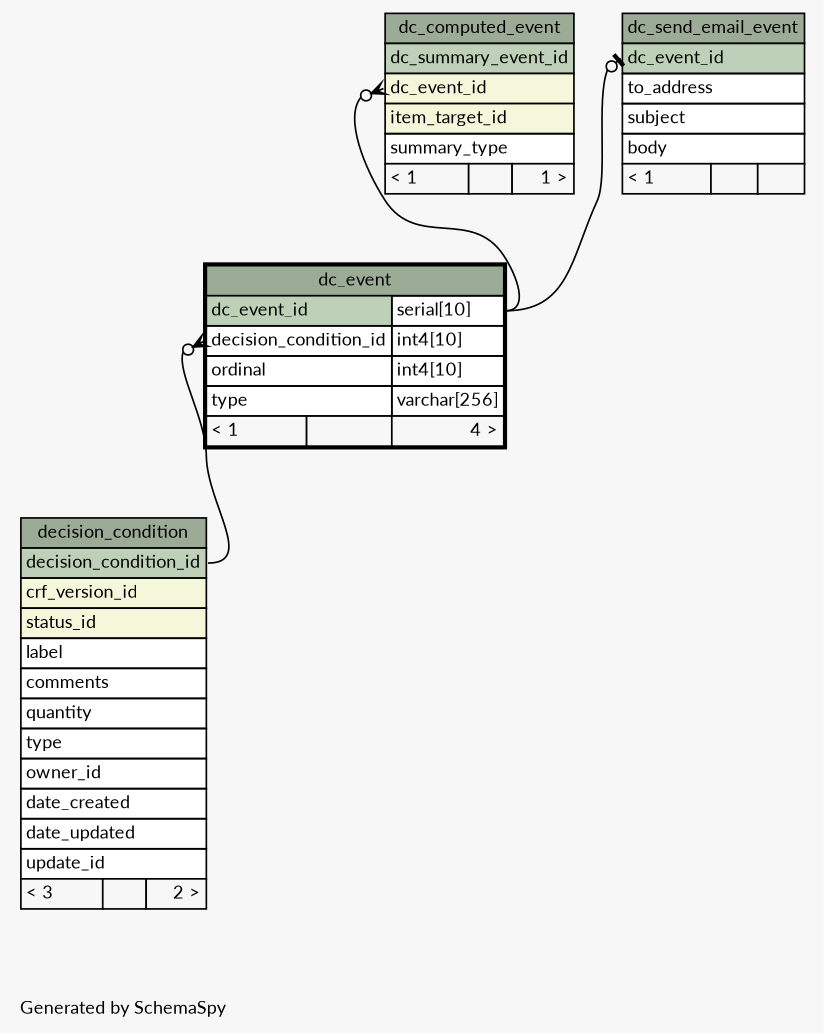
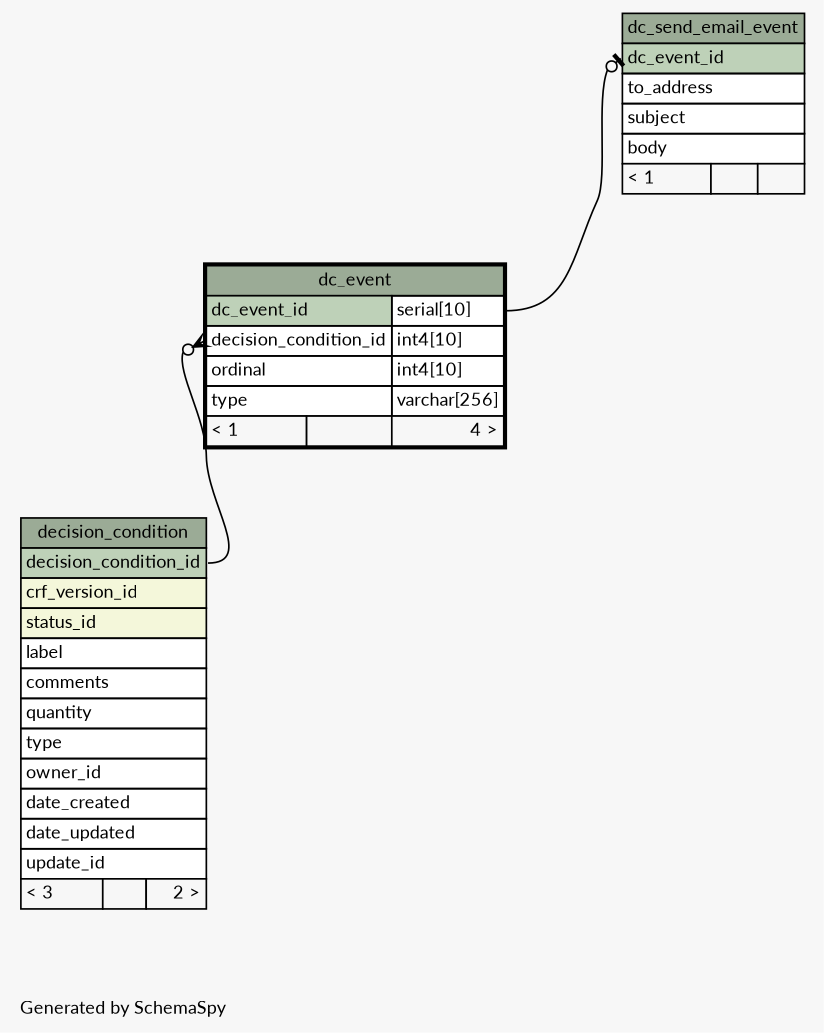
(479, 104) -> none
